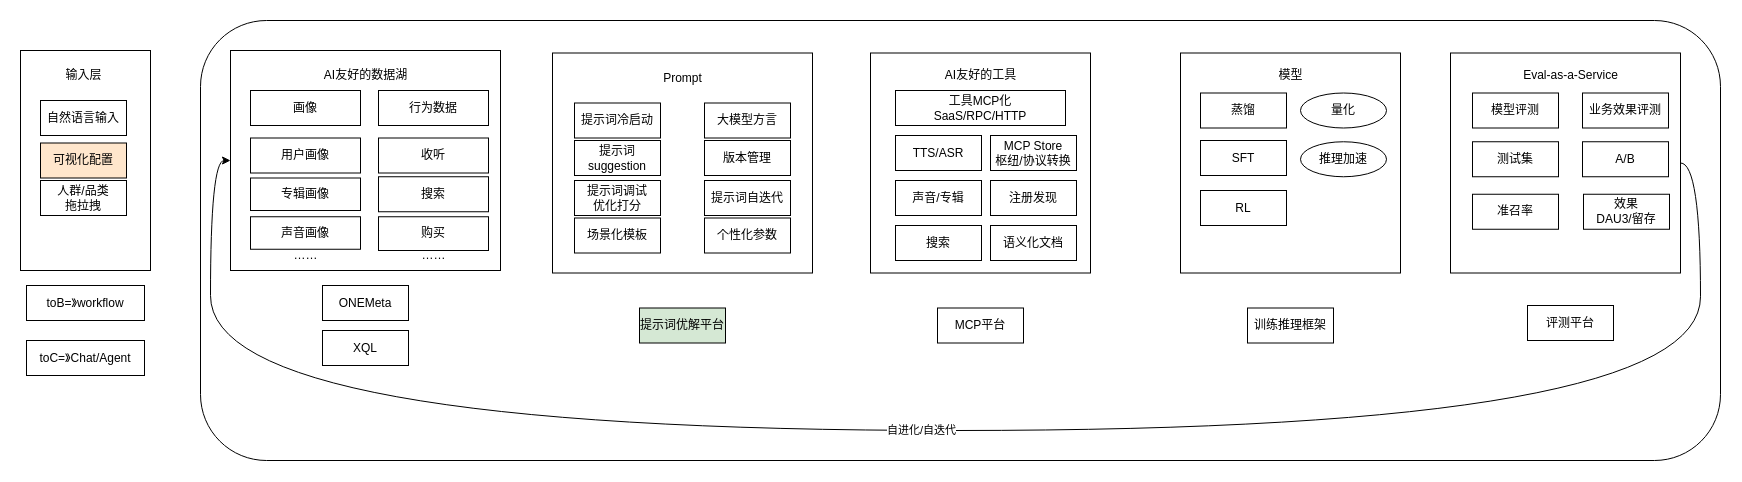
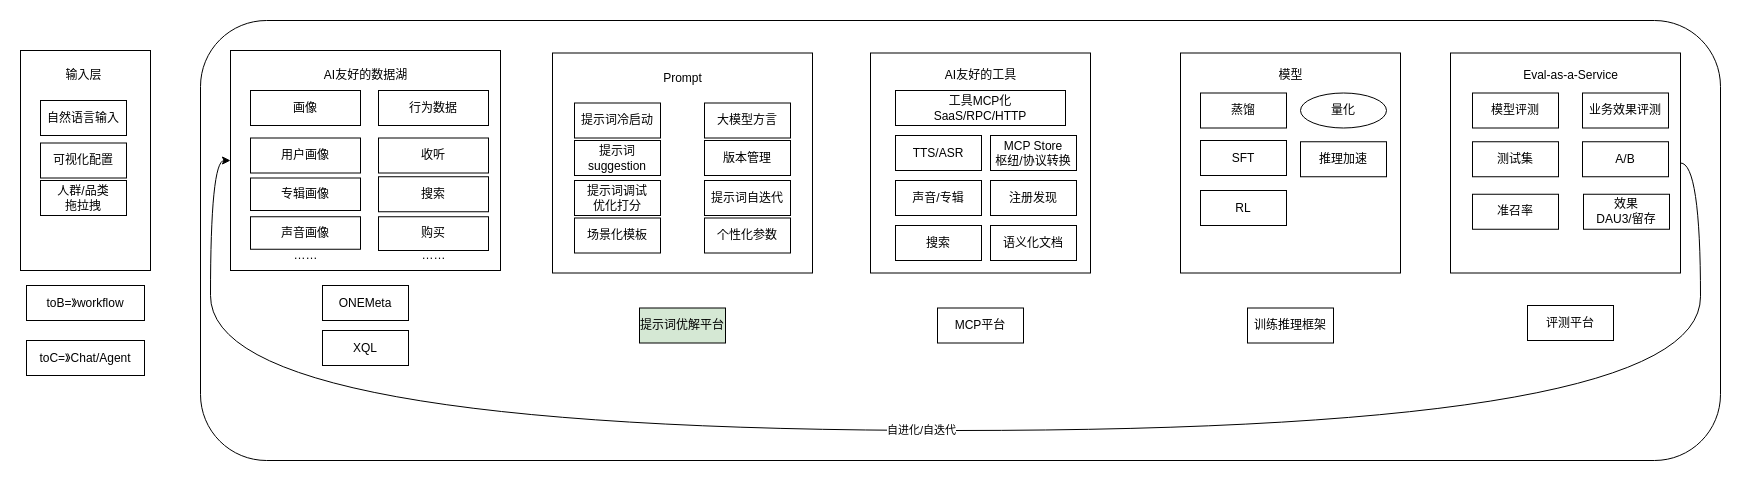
(1344, 159) -> (1344, 159)
(84, 161) -> (84, 161)
